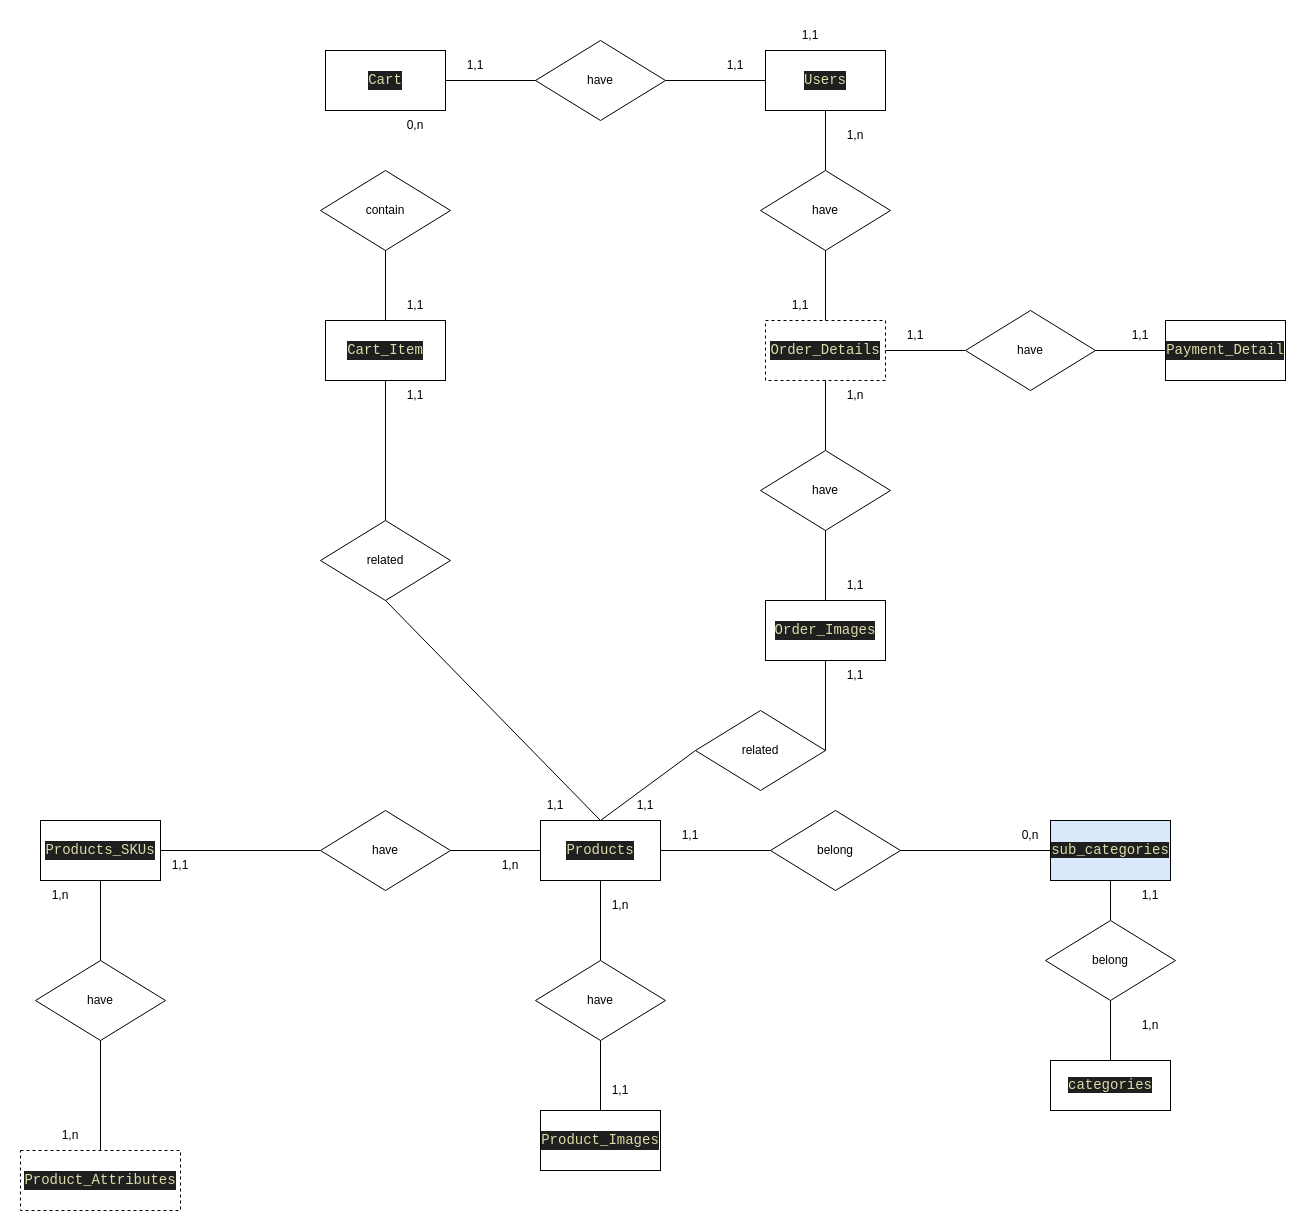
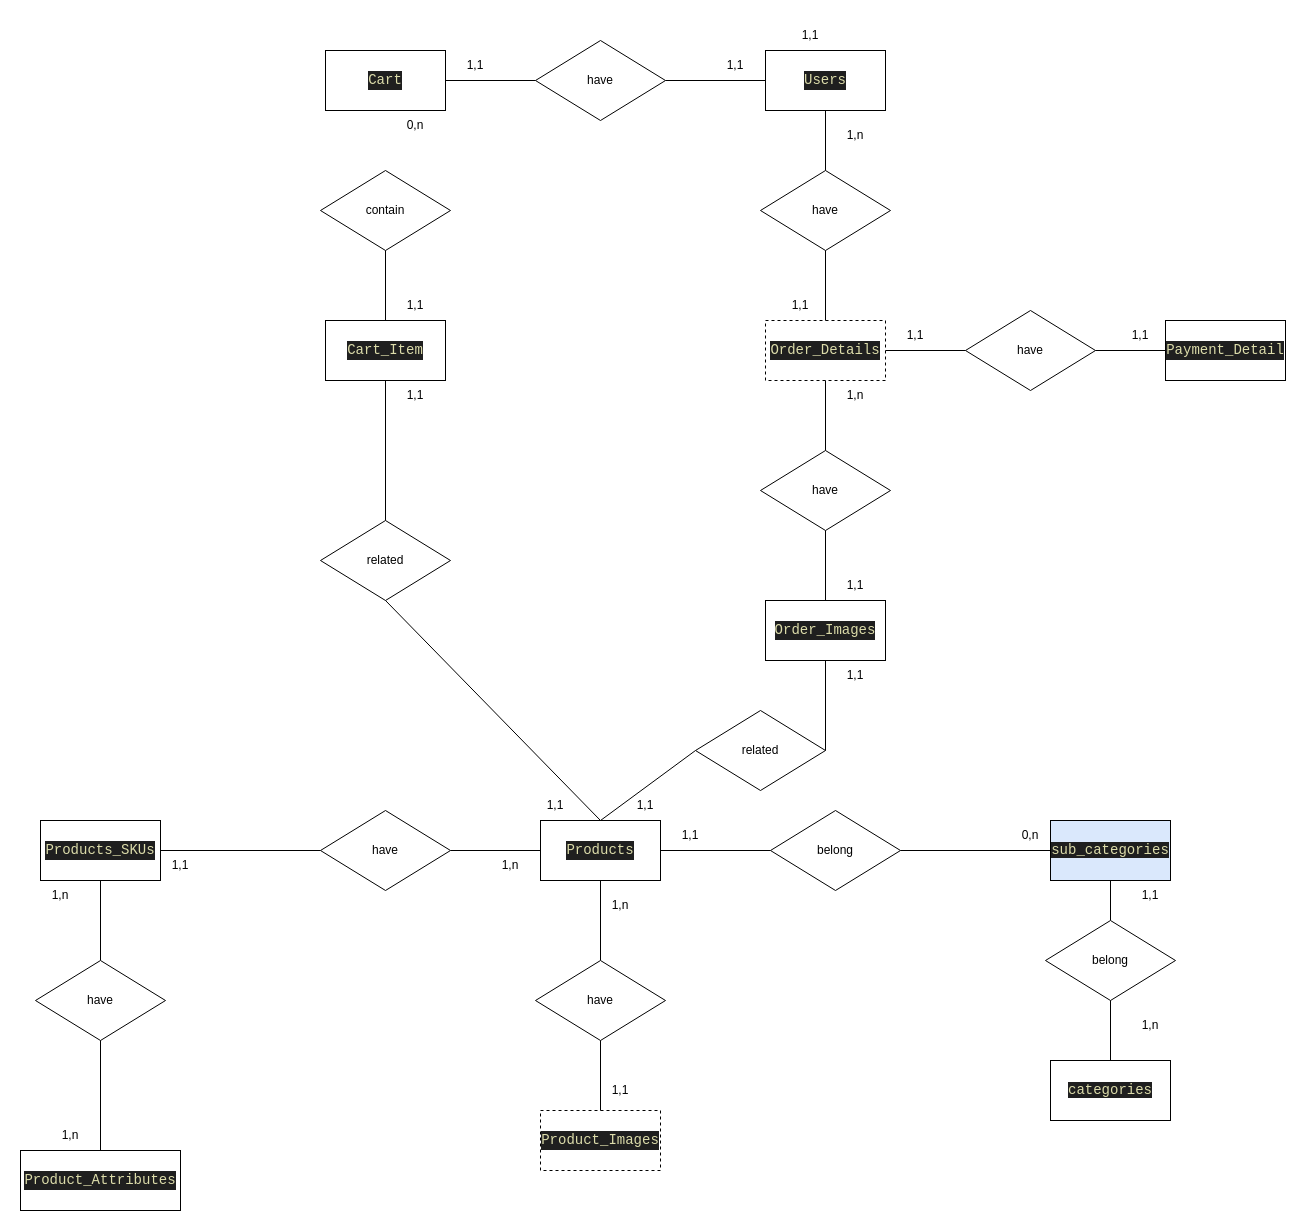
(1111, 1086) -> (1111, 1091)
(601, 1141) -> (601, 1141)
(101, 1181) -> (101, 1181)
